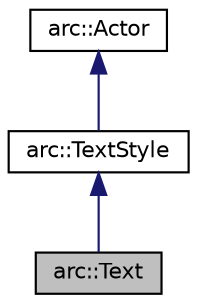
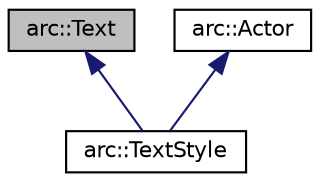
(99, 224) -> (120, 100)
